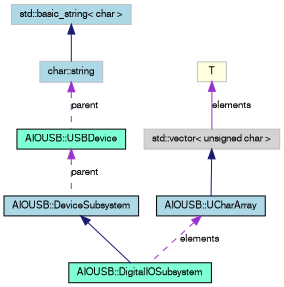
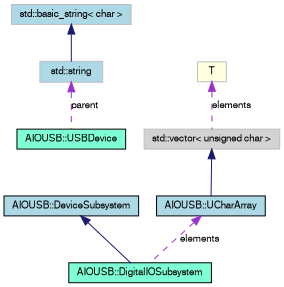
(71, 72) -> (71, 72)
(212, 110) -> (212, 110)
(71, 178) -> none
